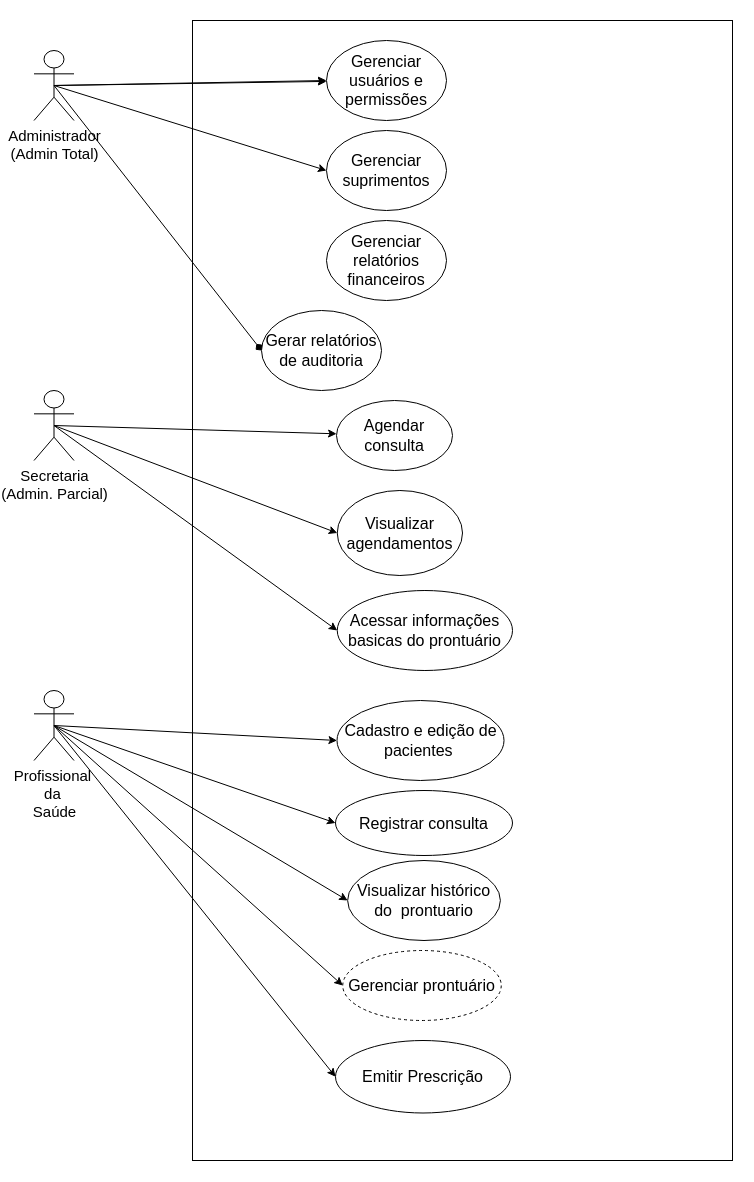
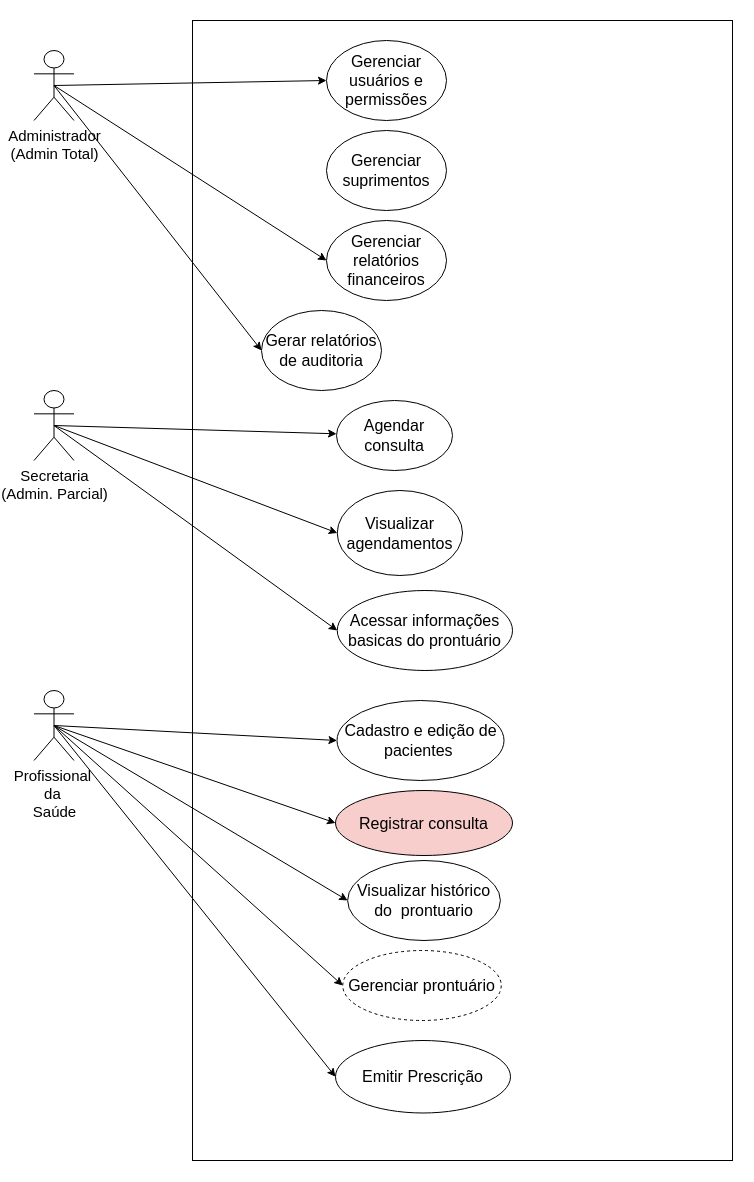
(279, 82) -> (191, 174)
(192, 128) -> none
(256, 344) -> (256, 344)
(424, 823) -> (424, 823)
